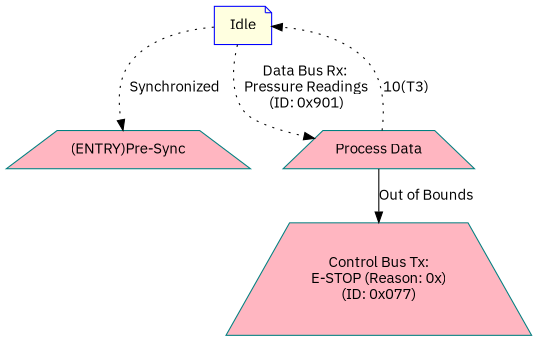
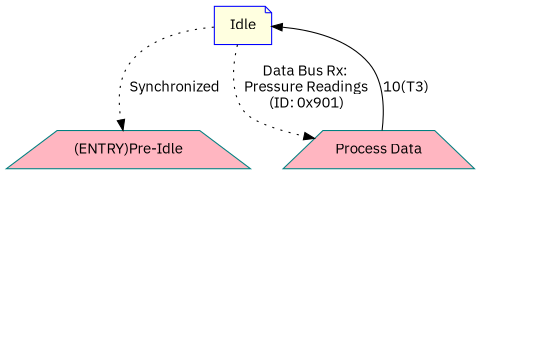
(360, 54) -> (360, 54)
(128, 150) -> (128, 150)
(379, 279) -> none
